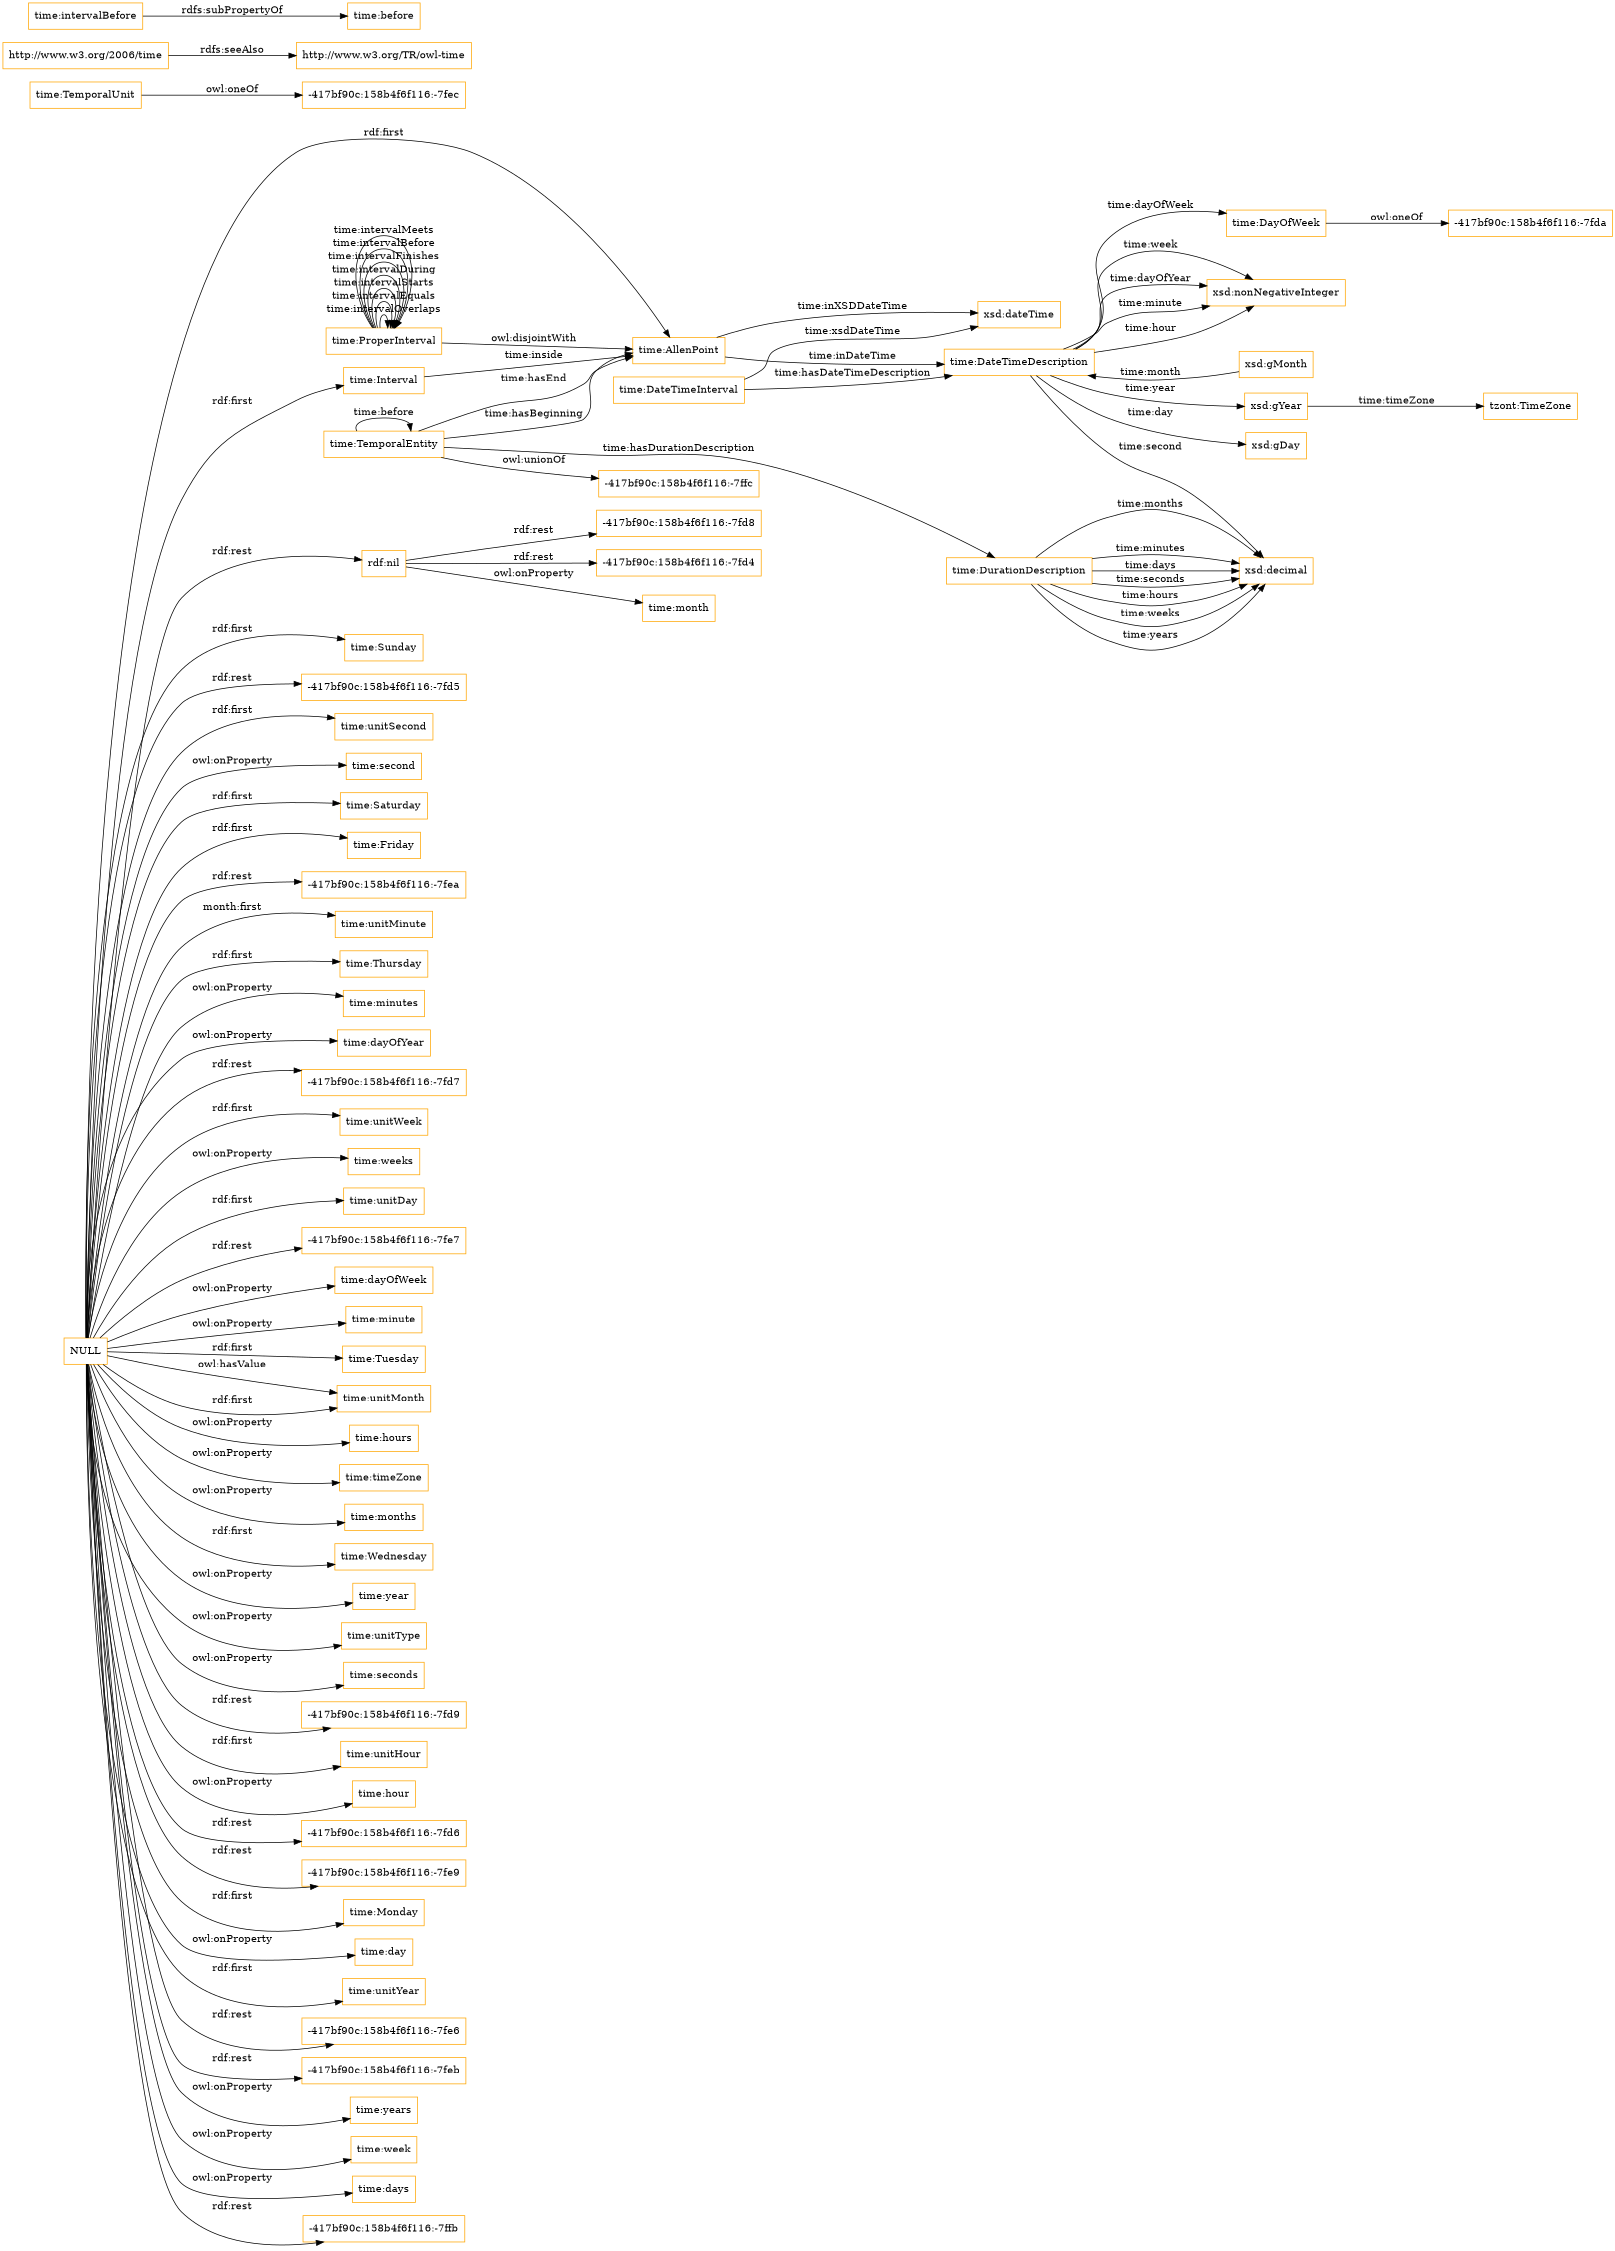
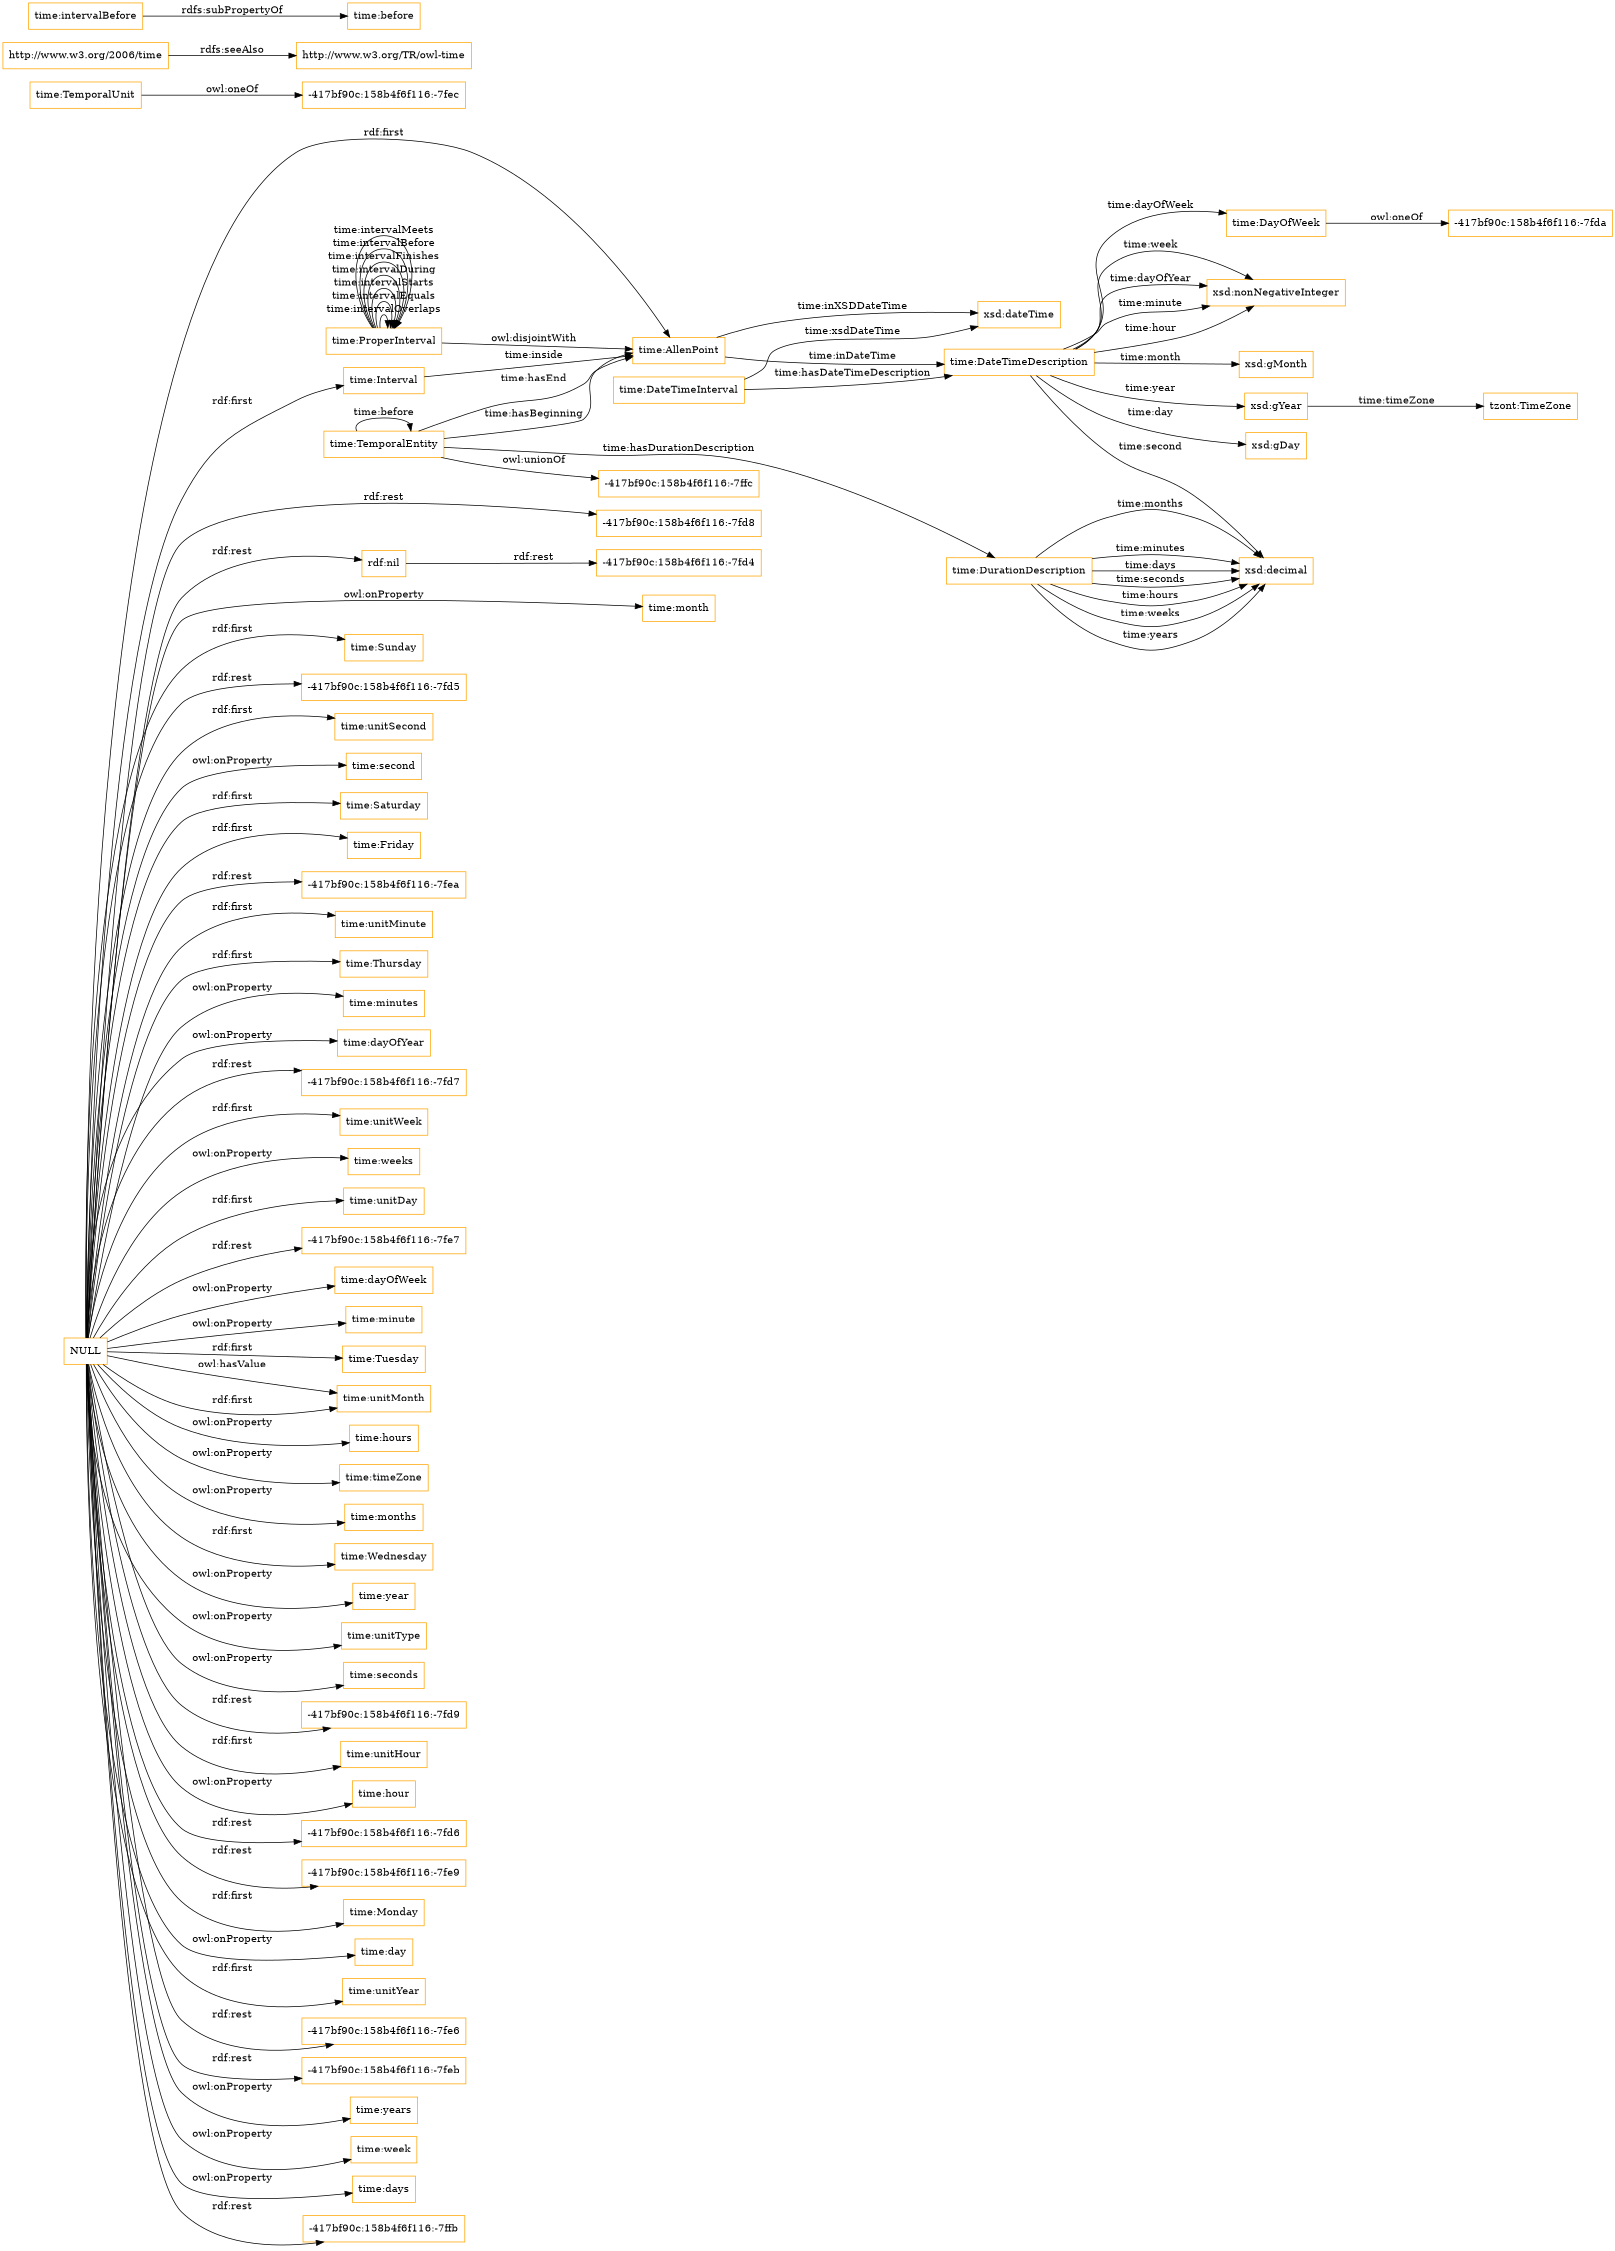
(1168, 380) -> (1163, 364)
(497, 547) -> (135, 731)
(521, 584) -> (174, 636)
(232, 907) -> (232, 907)
